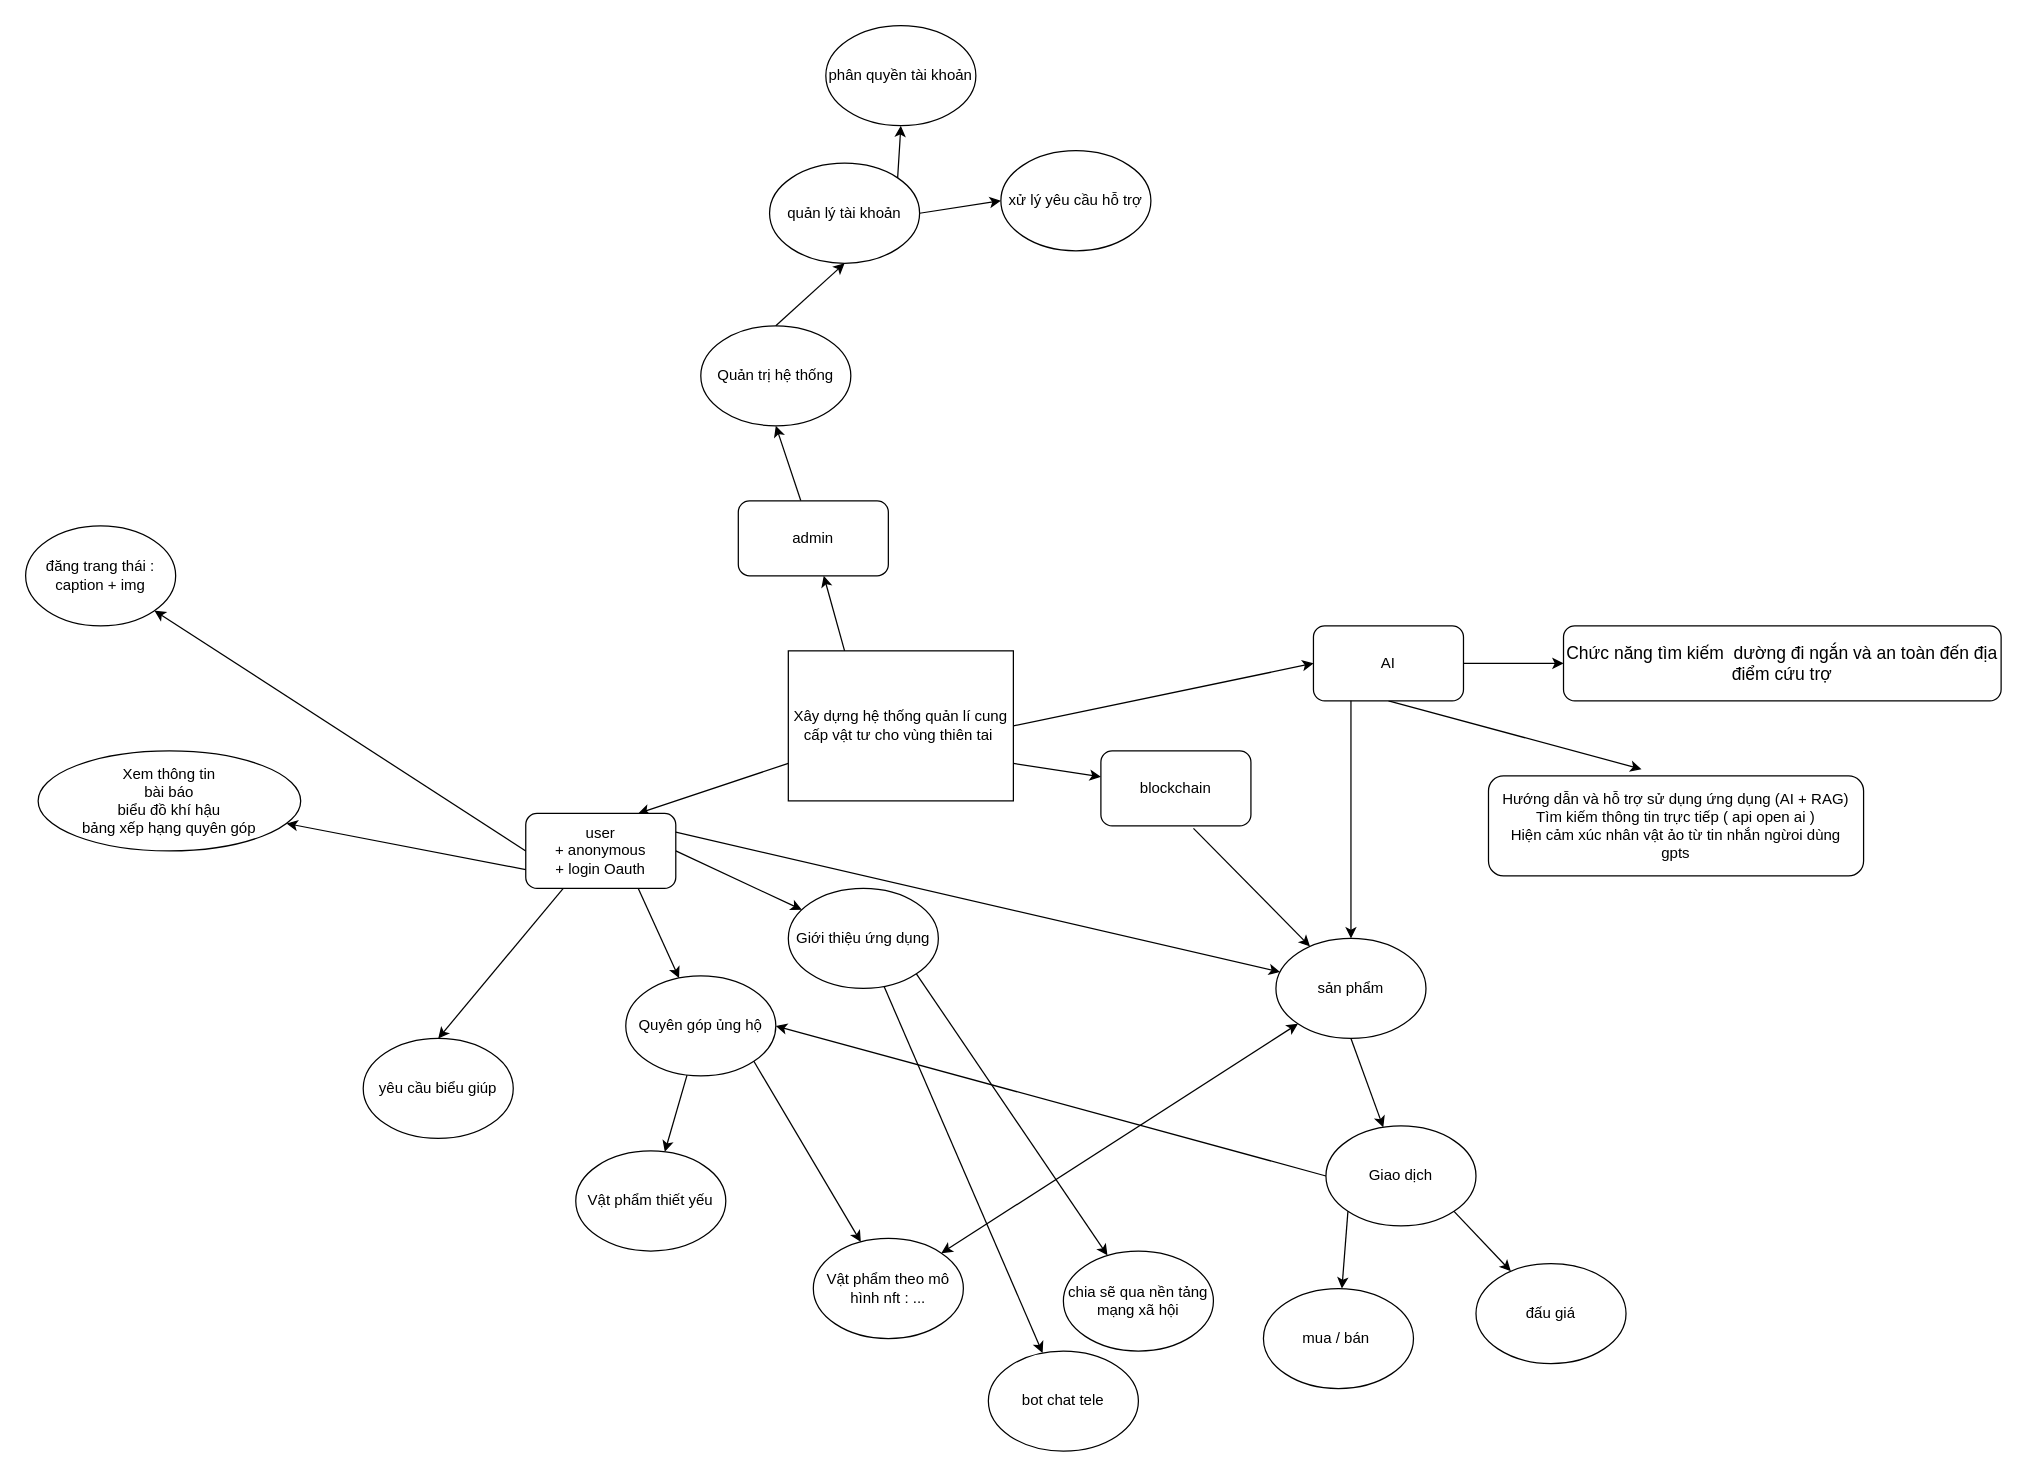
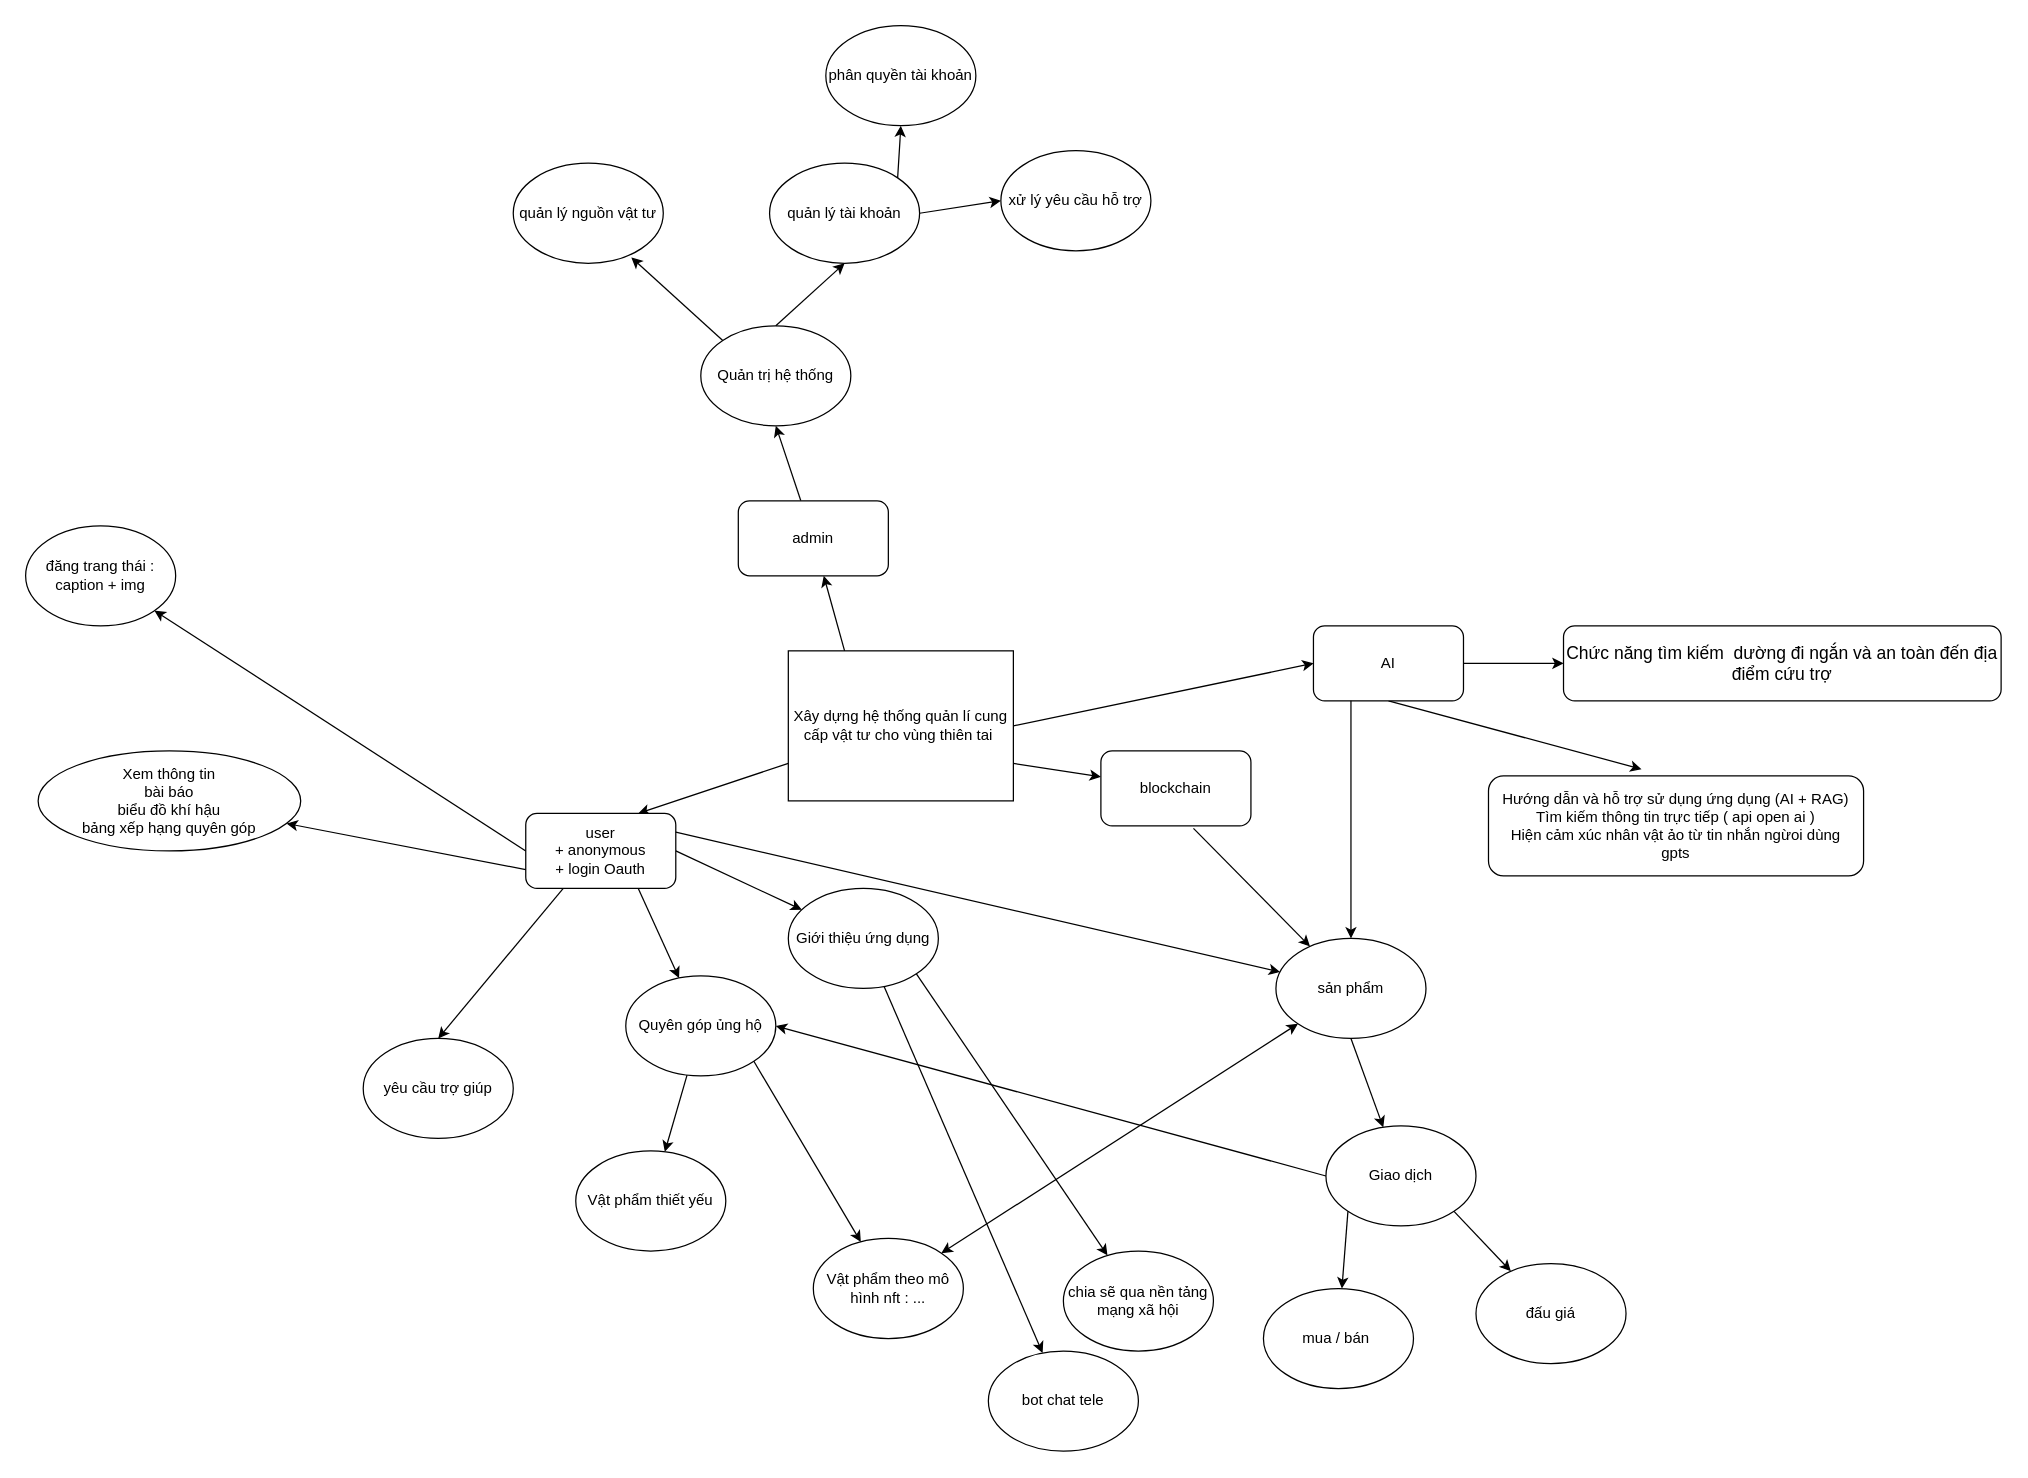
none -> (588, 213)
none -> (680, 302)
(438, 1088) -> (438, 1088)
